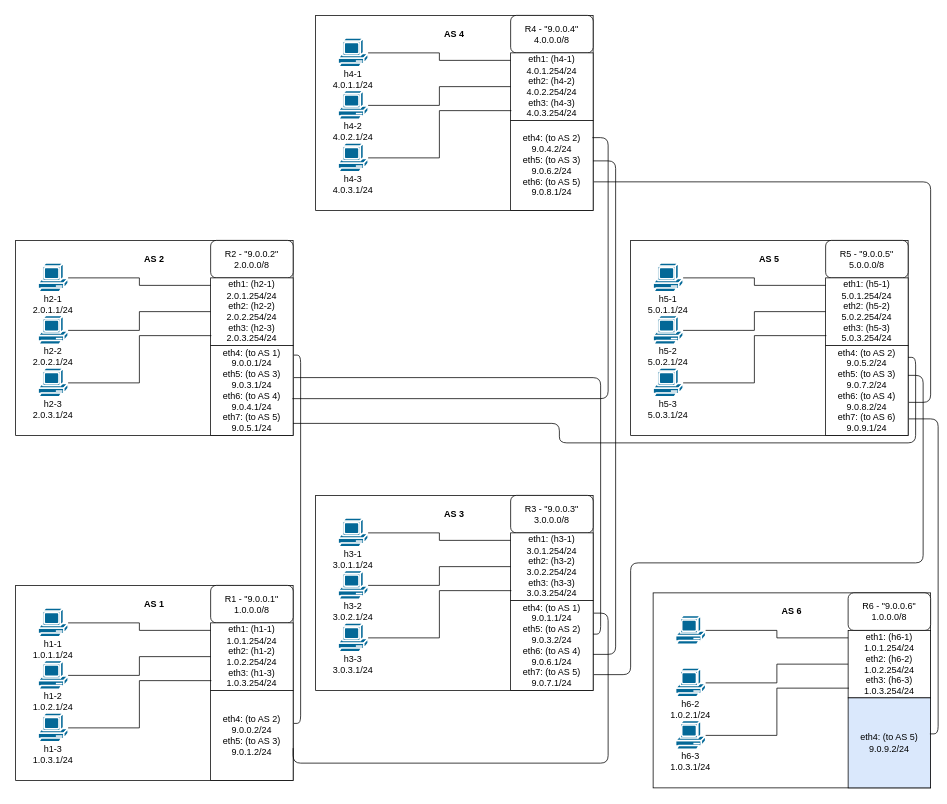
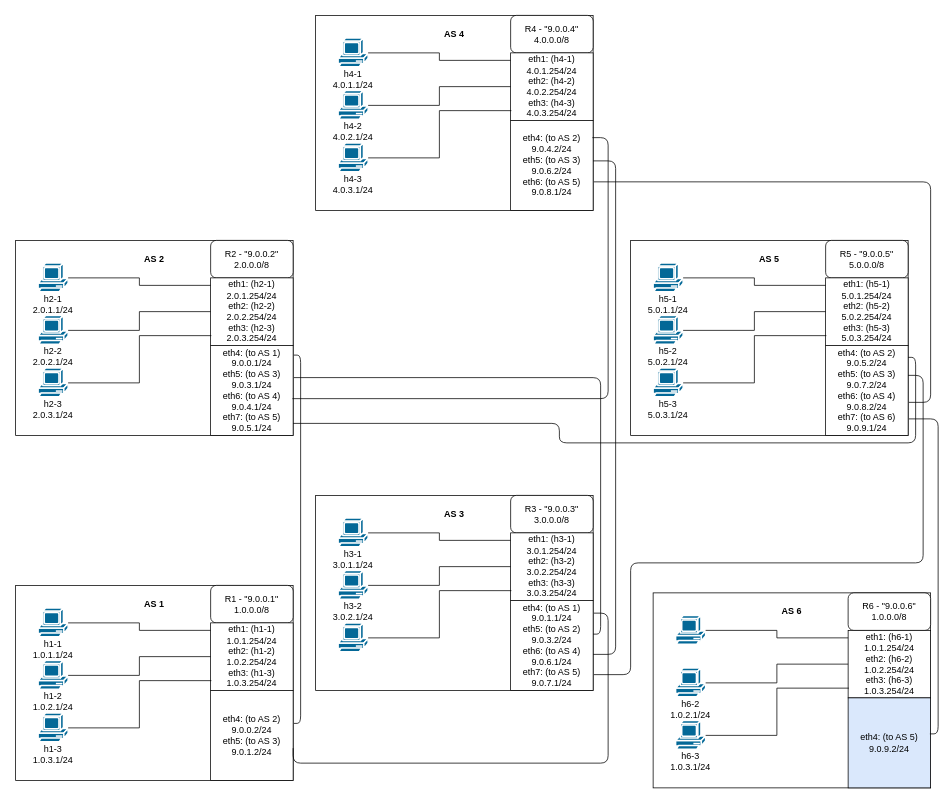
(353, 664) -> none
